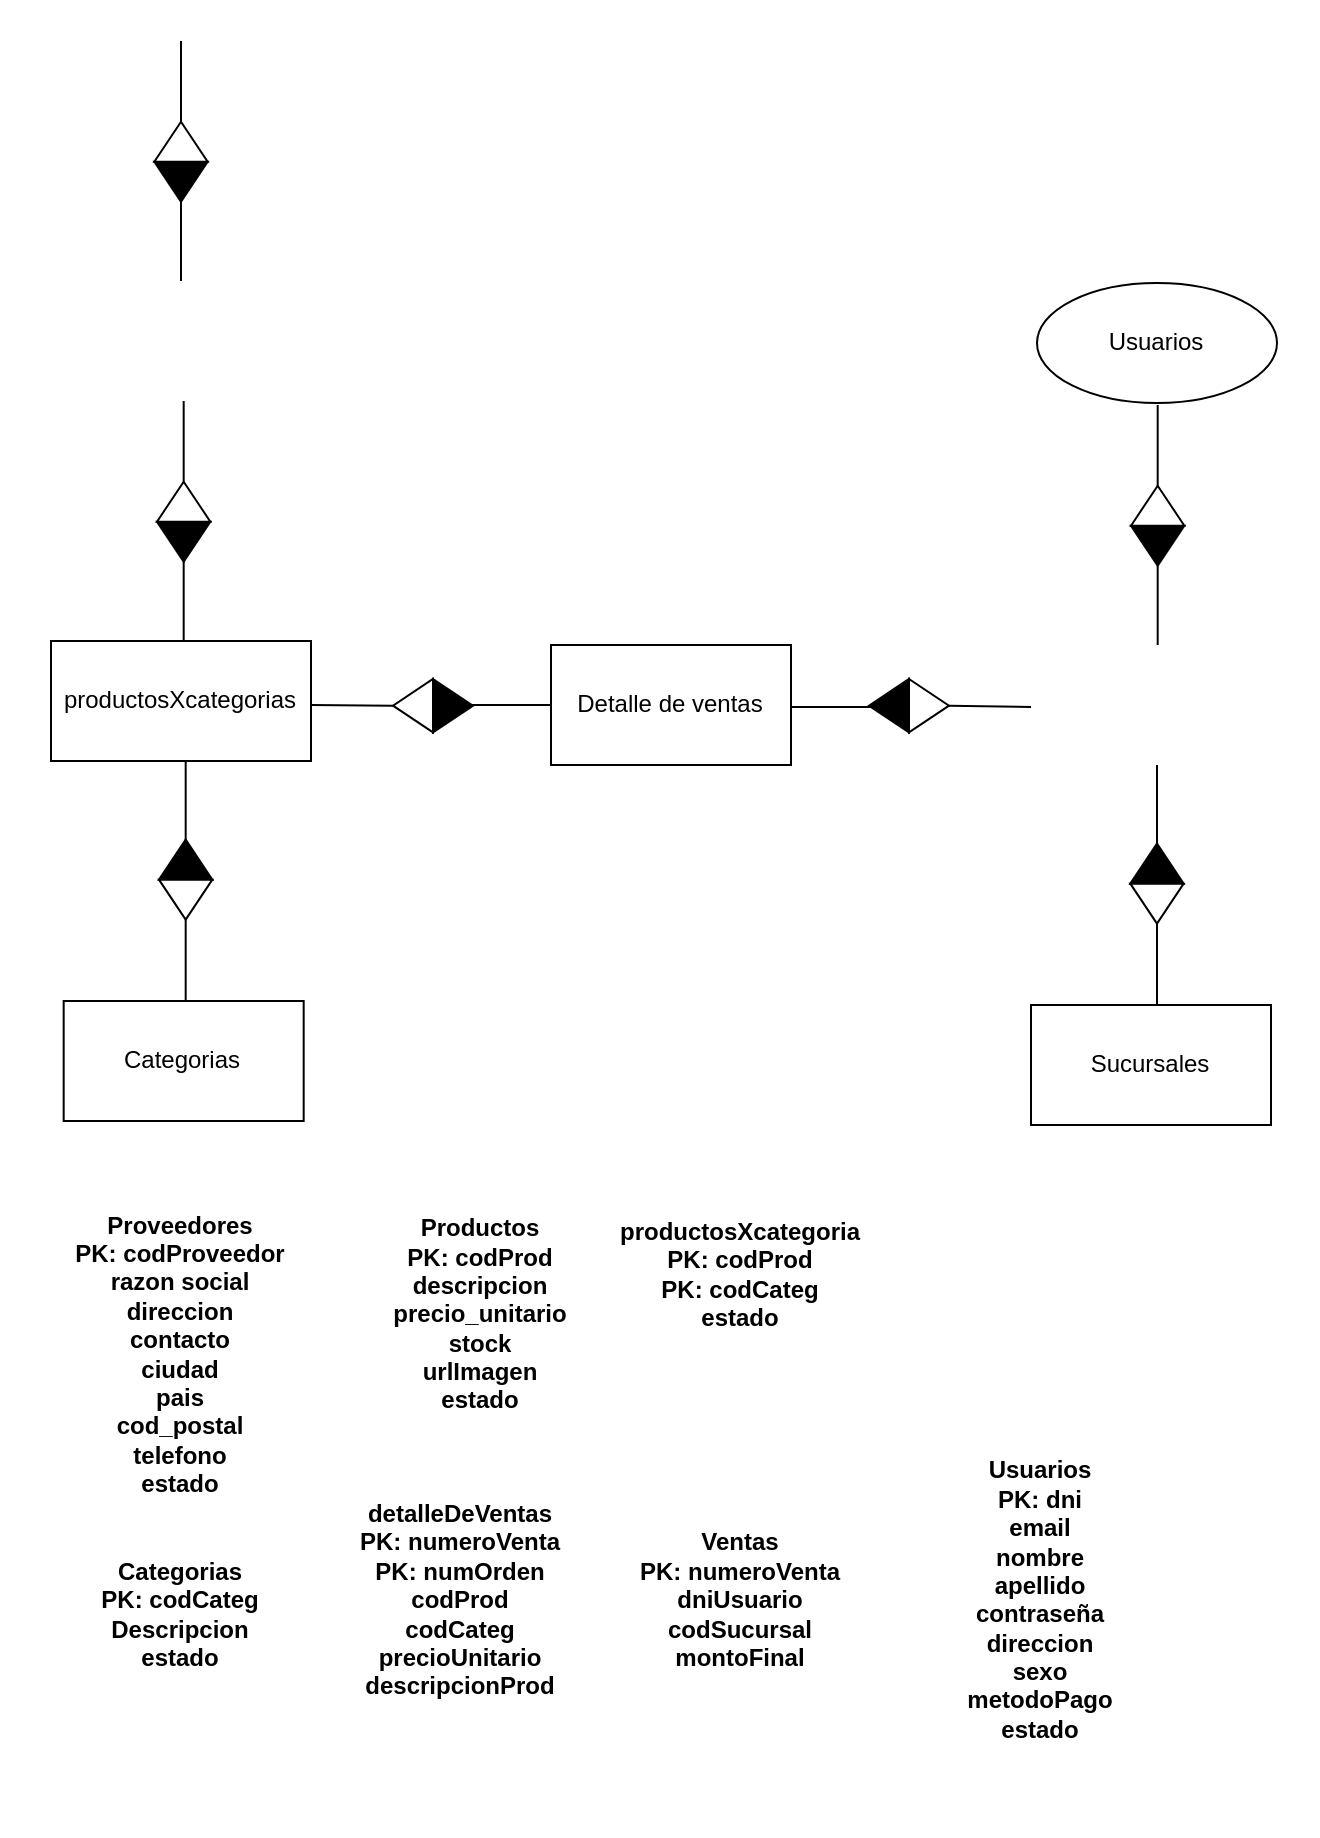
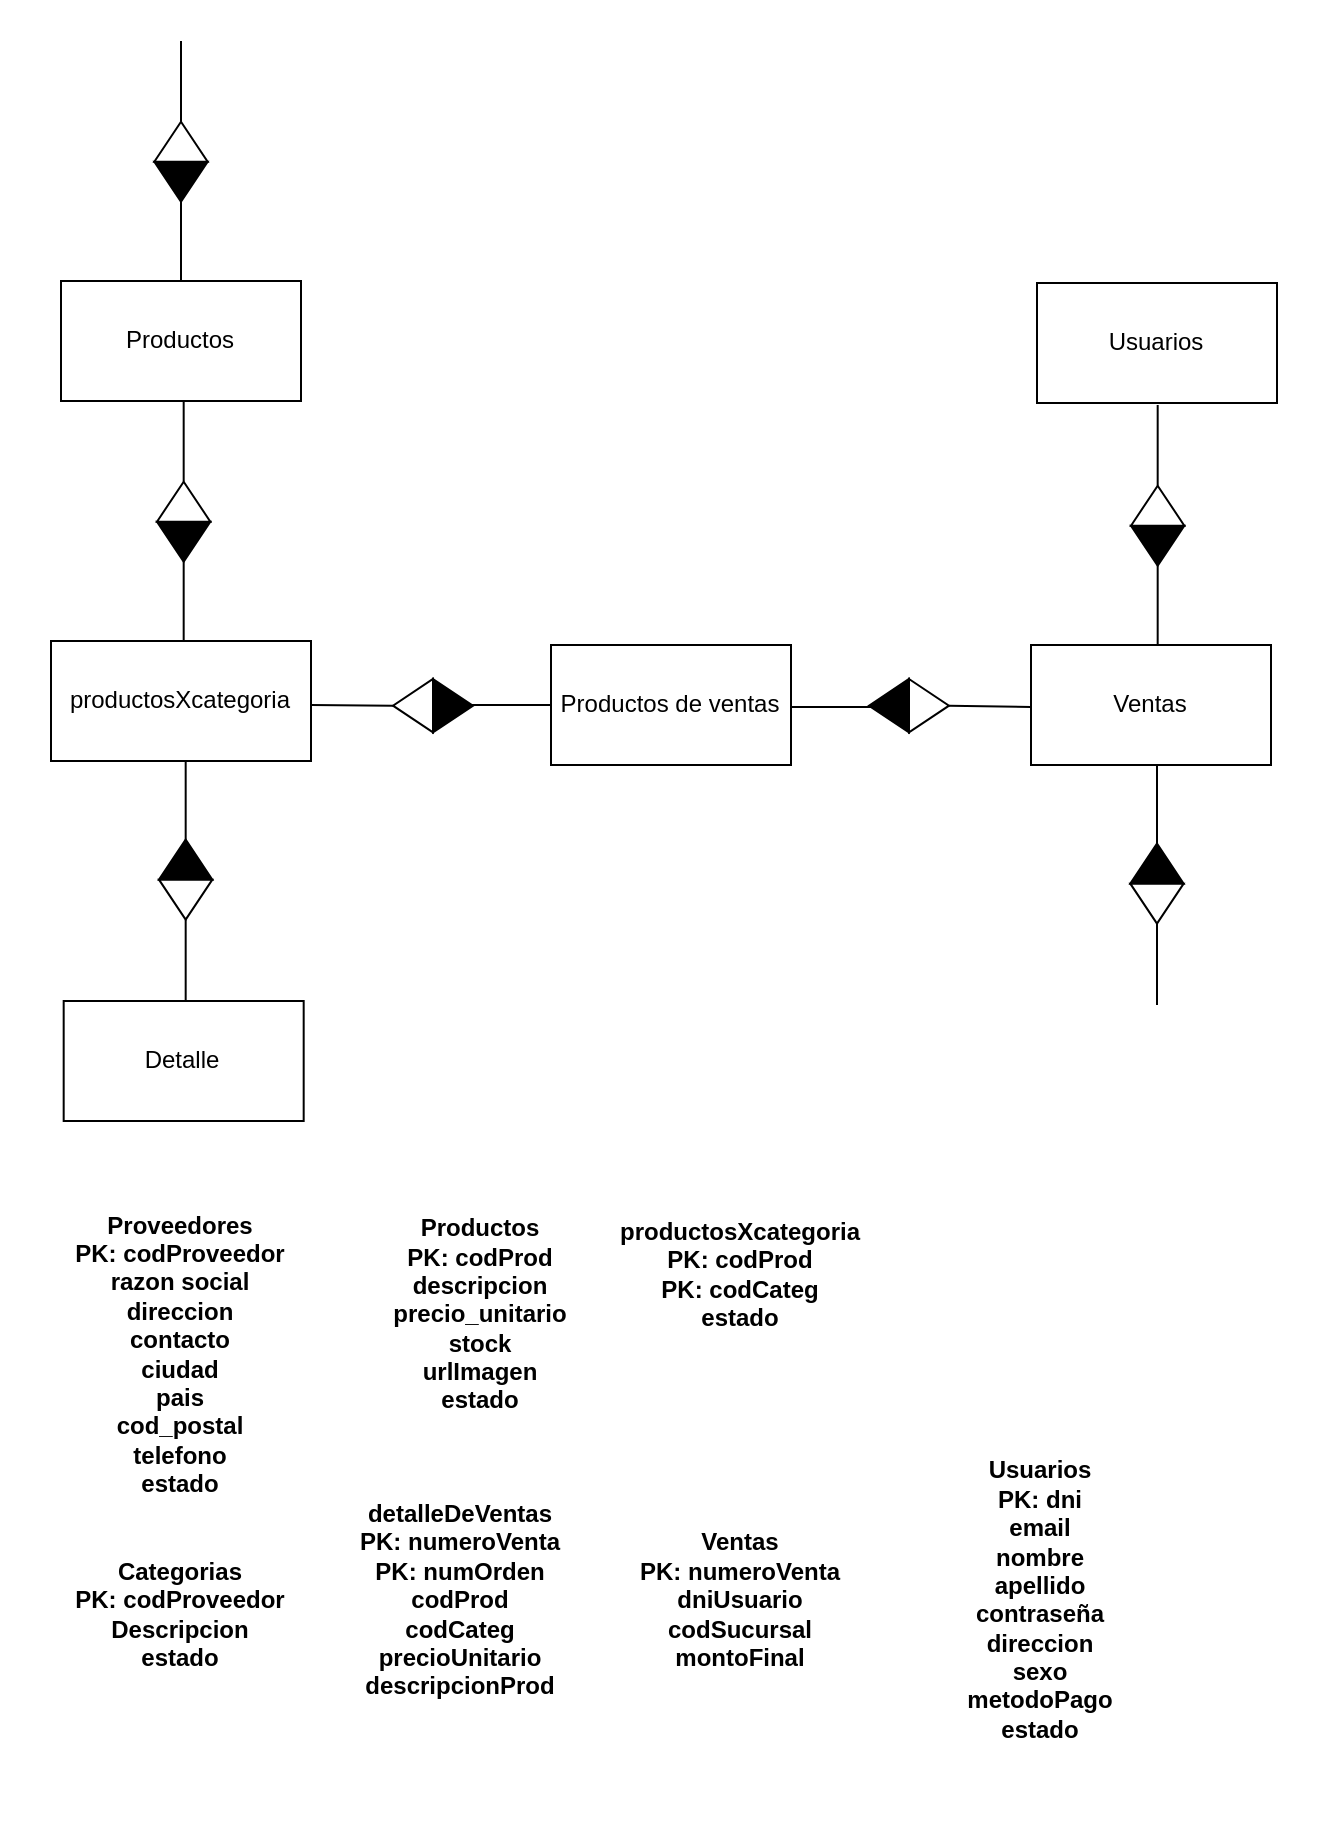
none -> (181, 341)
(1157, 343) -> (1157, 343)
(181, 701) -> (181, 701)
(671, 705) -> (671, 705)
none -> (1151, 705)
(183, 1061) -> (183, 1061)
(1151, 1065) -> none
(181, 1615) -> (181, 1615)
